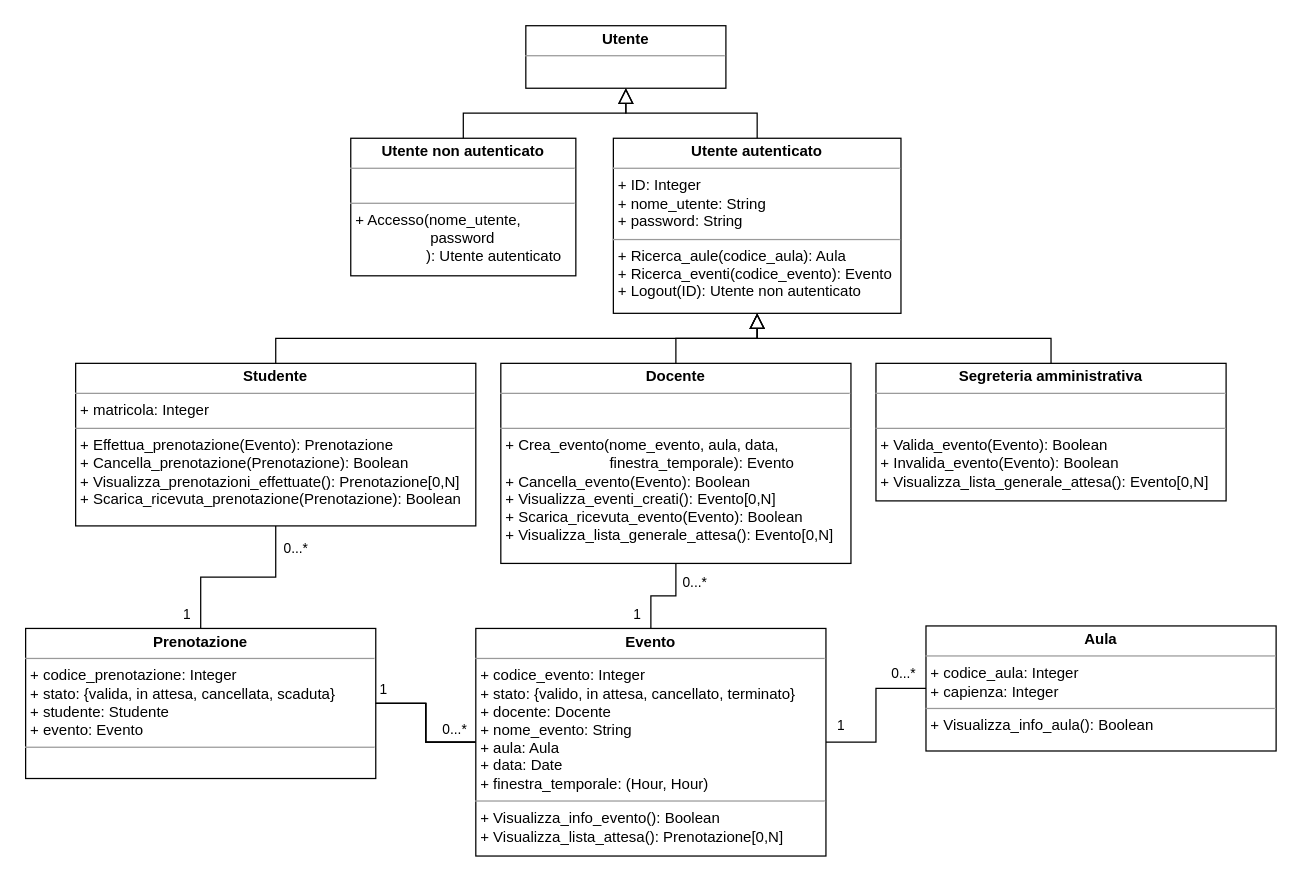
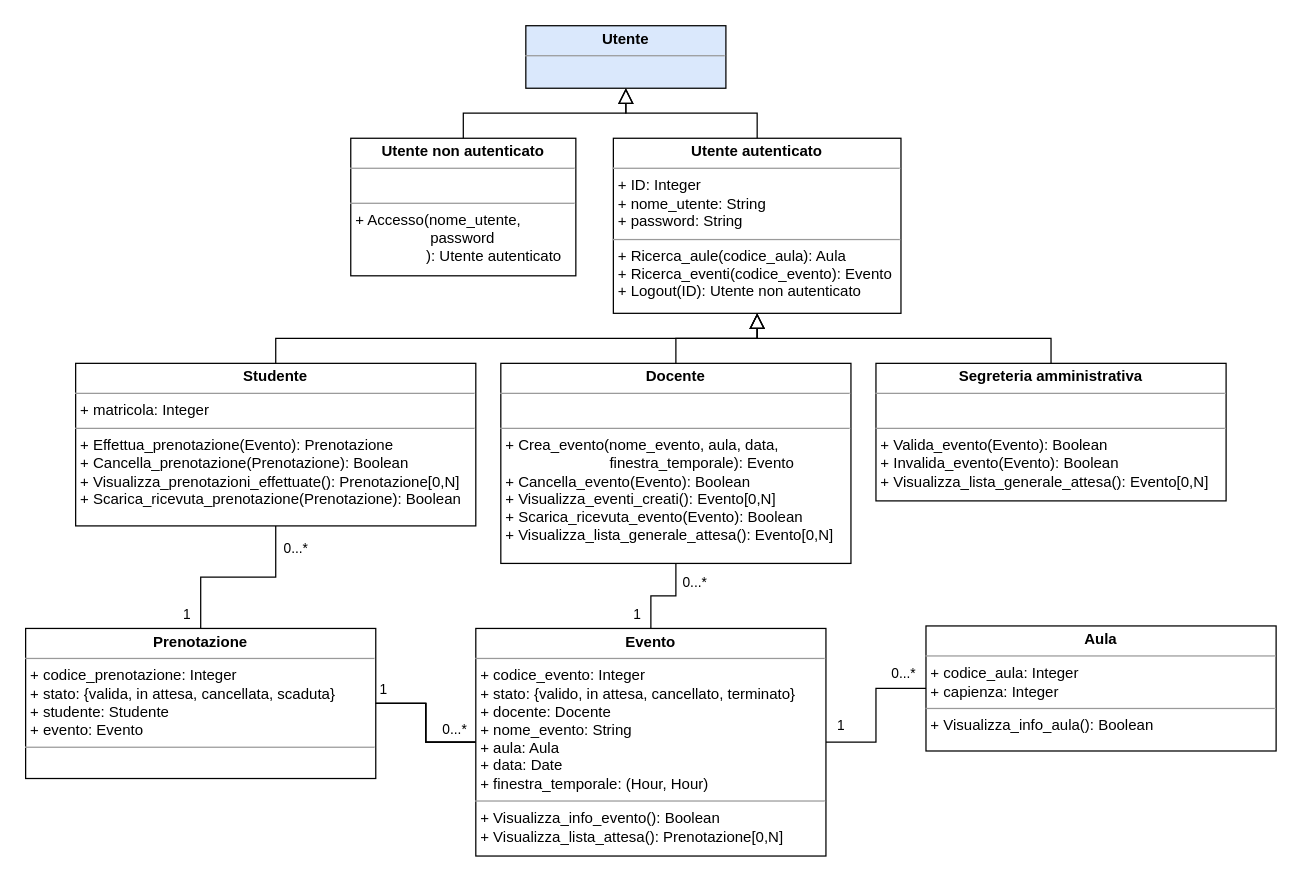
(626, 57) -> (626, 57)
